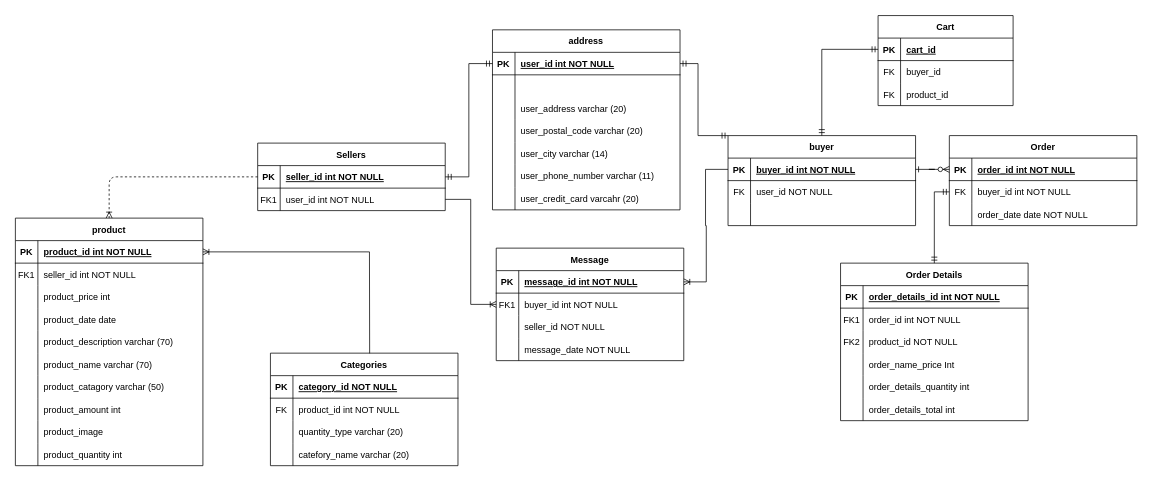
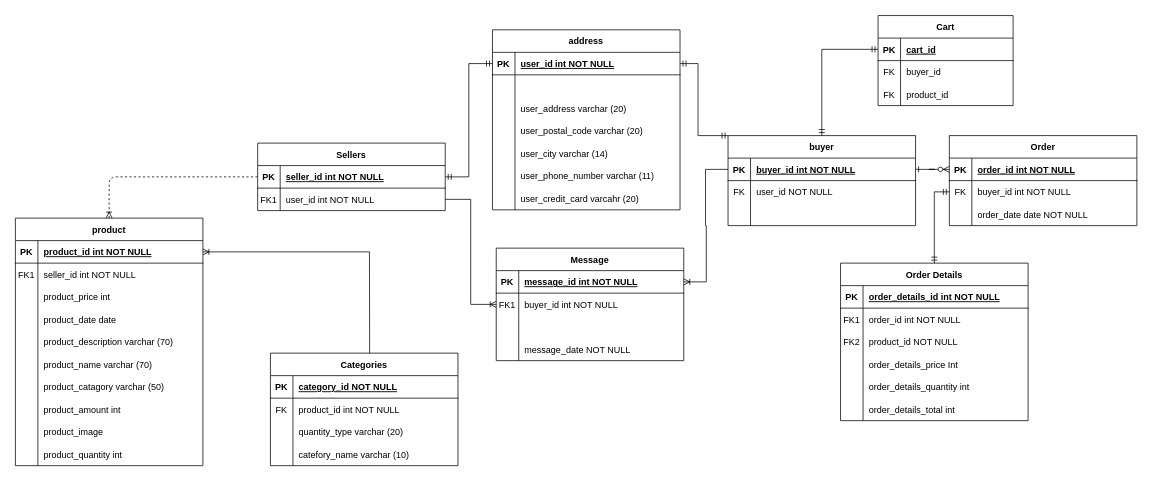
(601, 327) -> none
(917, 365) -> (922, 365)
(362, 455) -> (362, 455)
